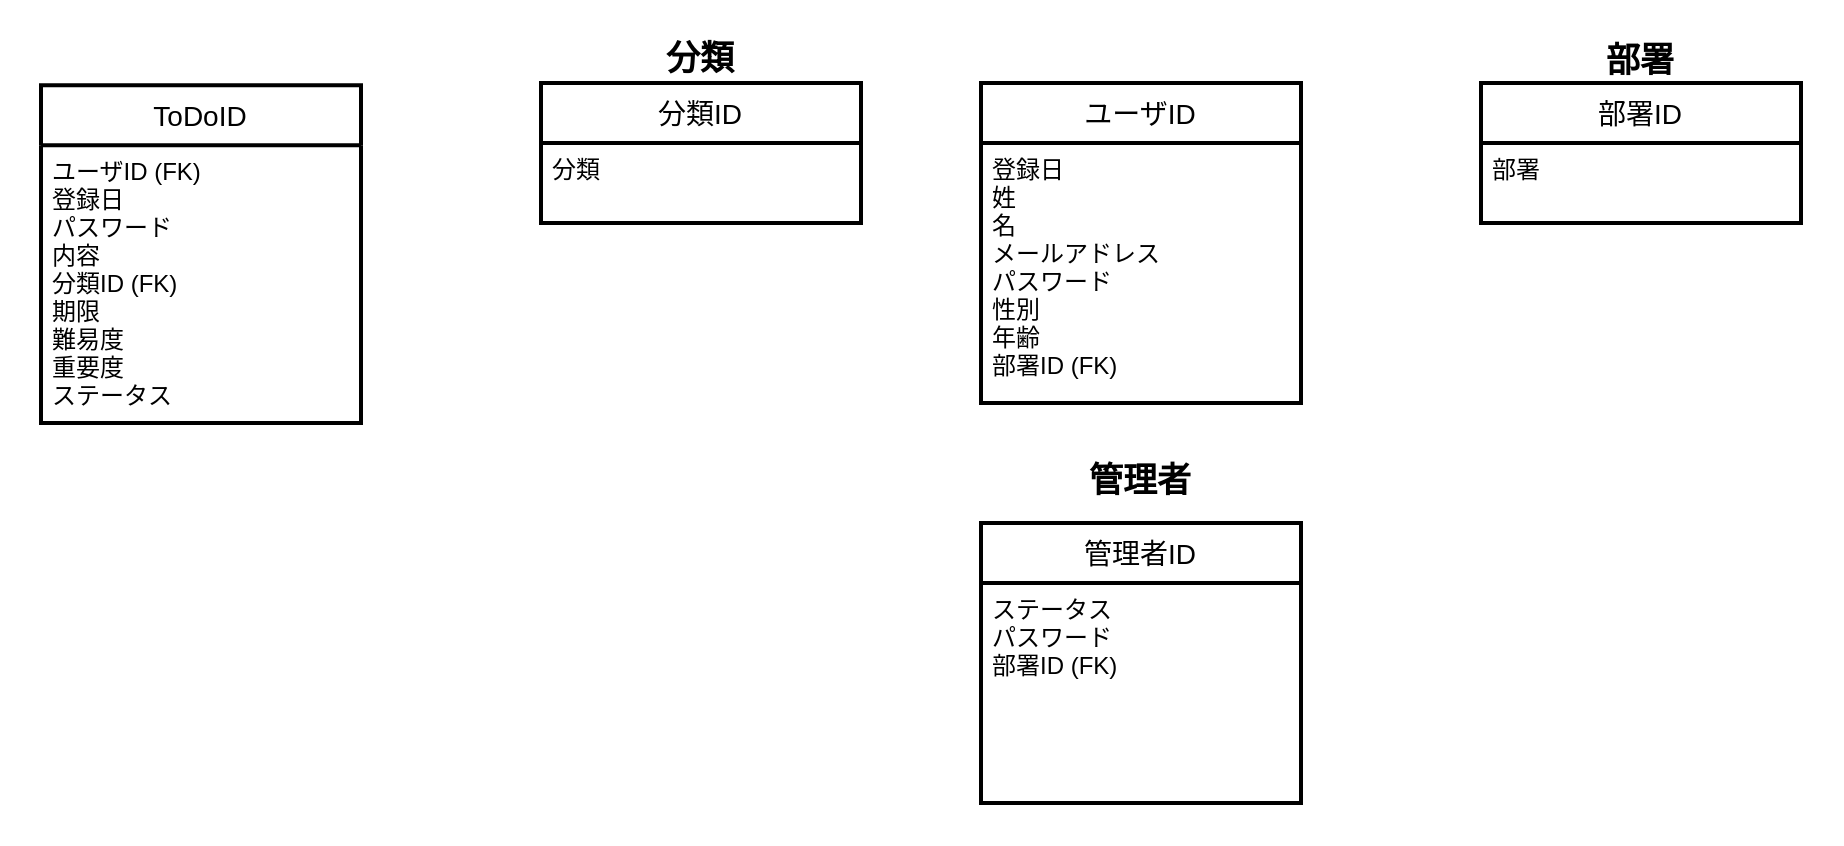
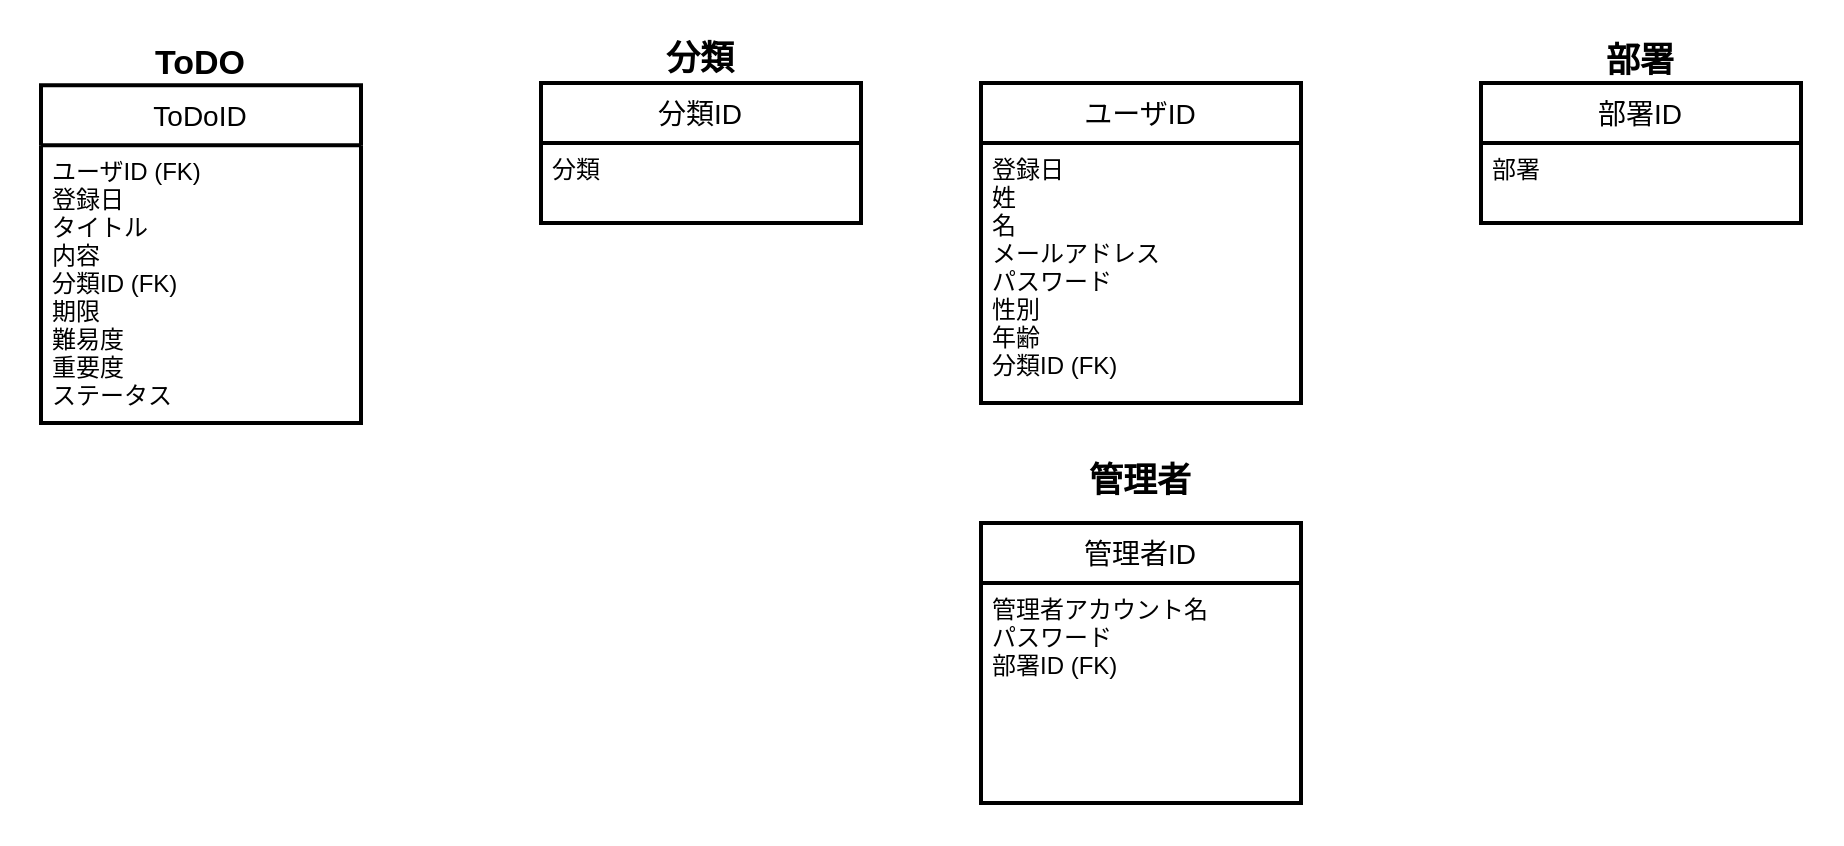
none -> (201, 64)
(1028, 170) -> (1028, 170)
(132, 172) -> (132, 172)
(1052, 610) -> (1100, 610)
